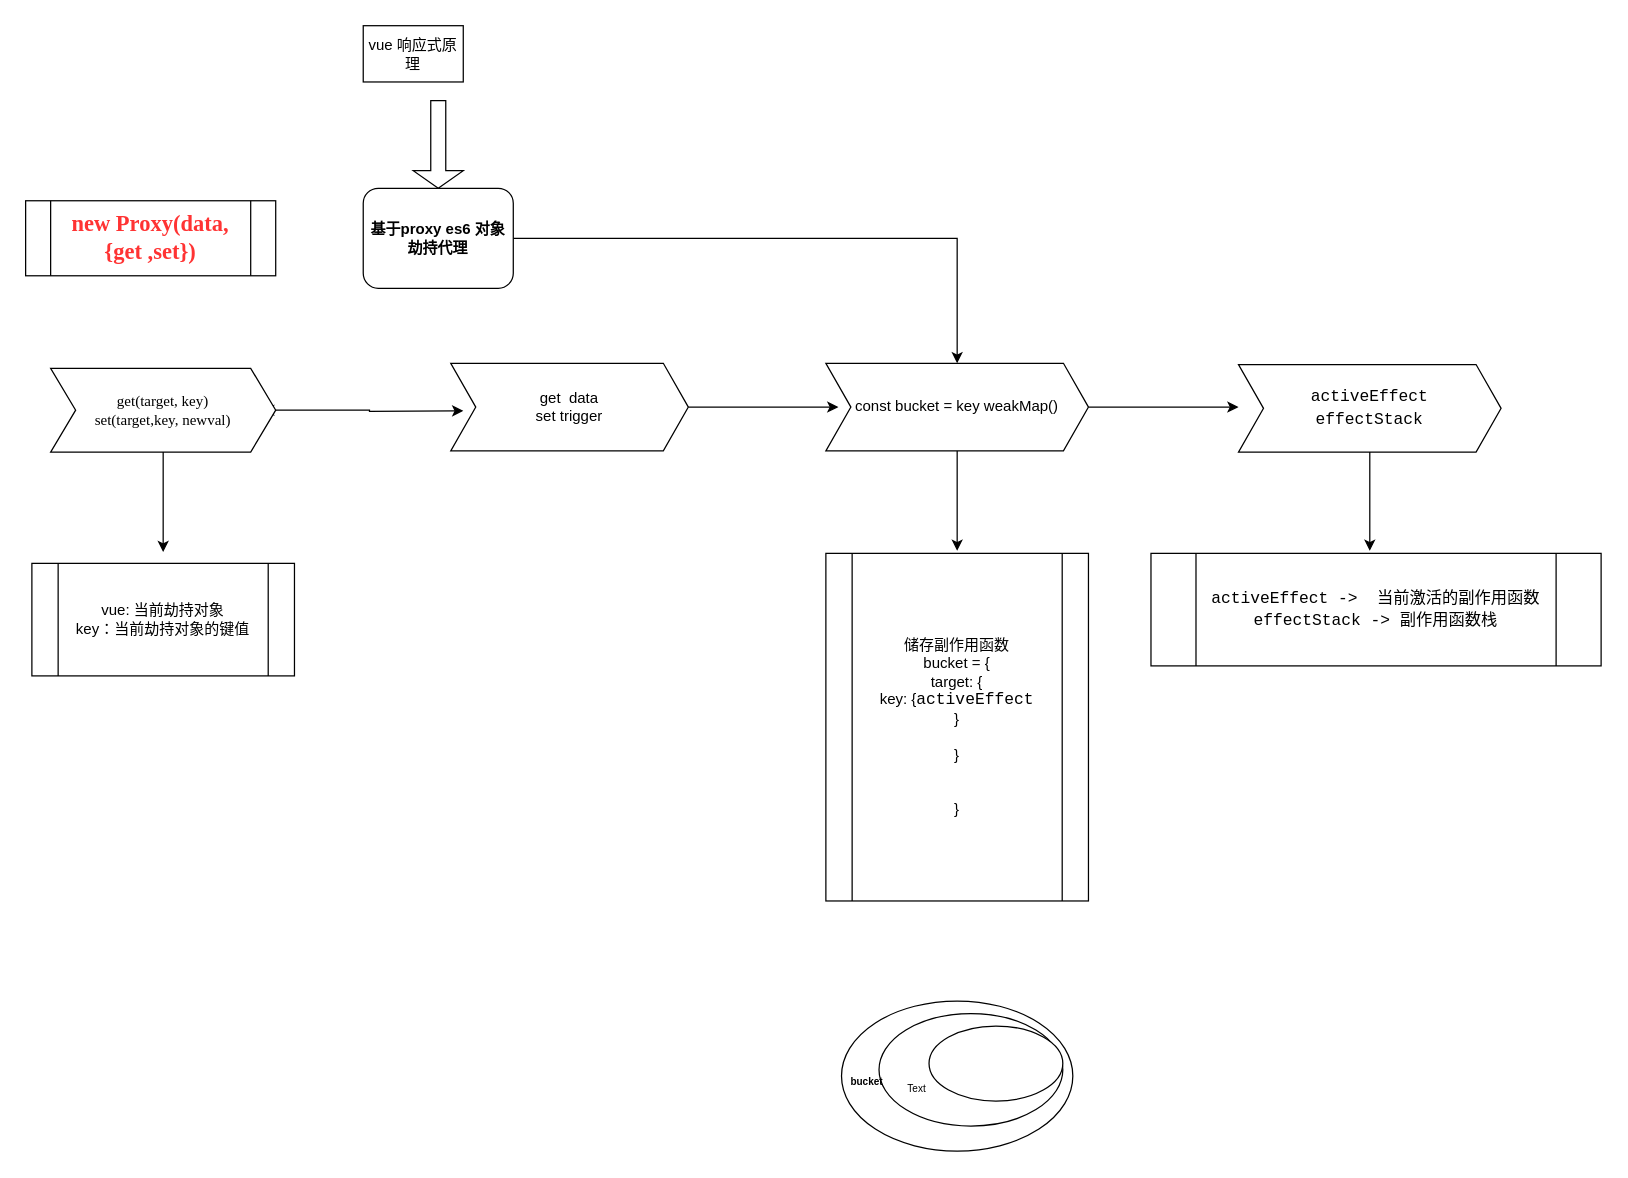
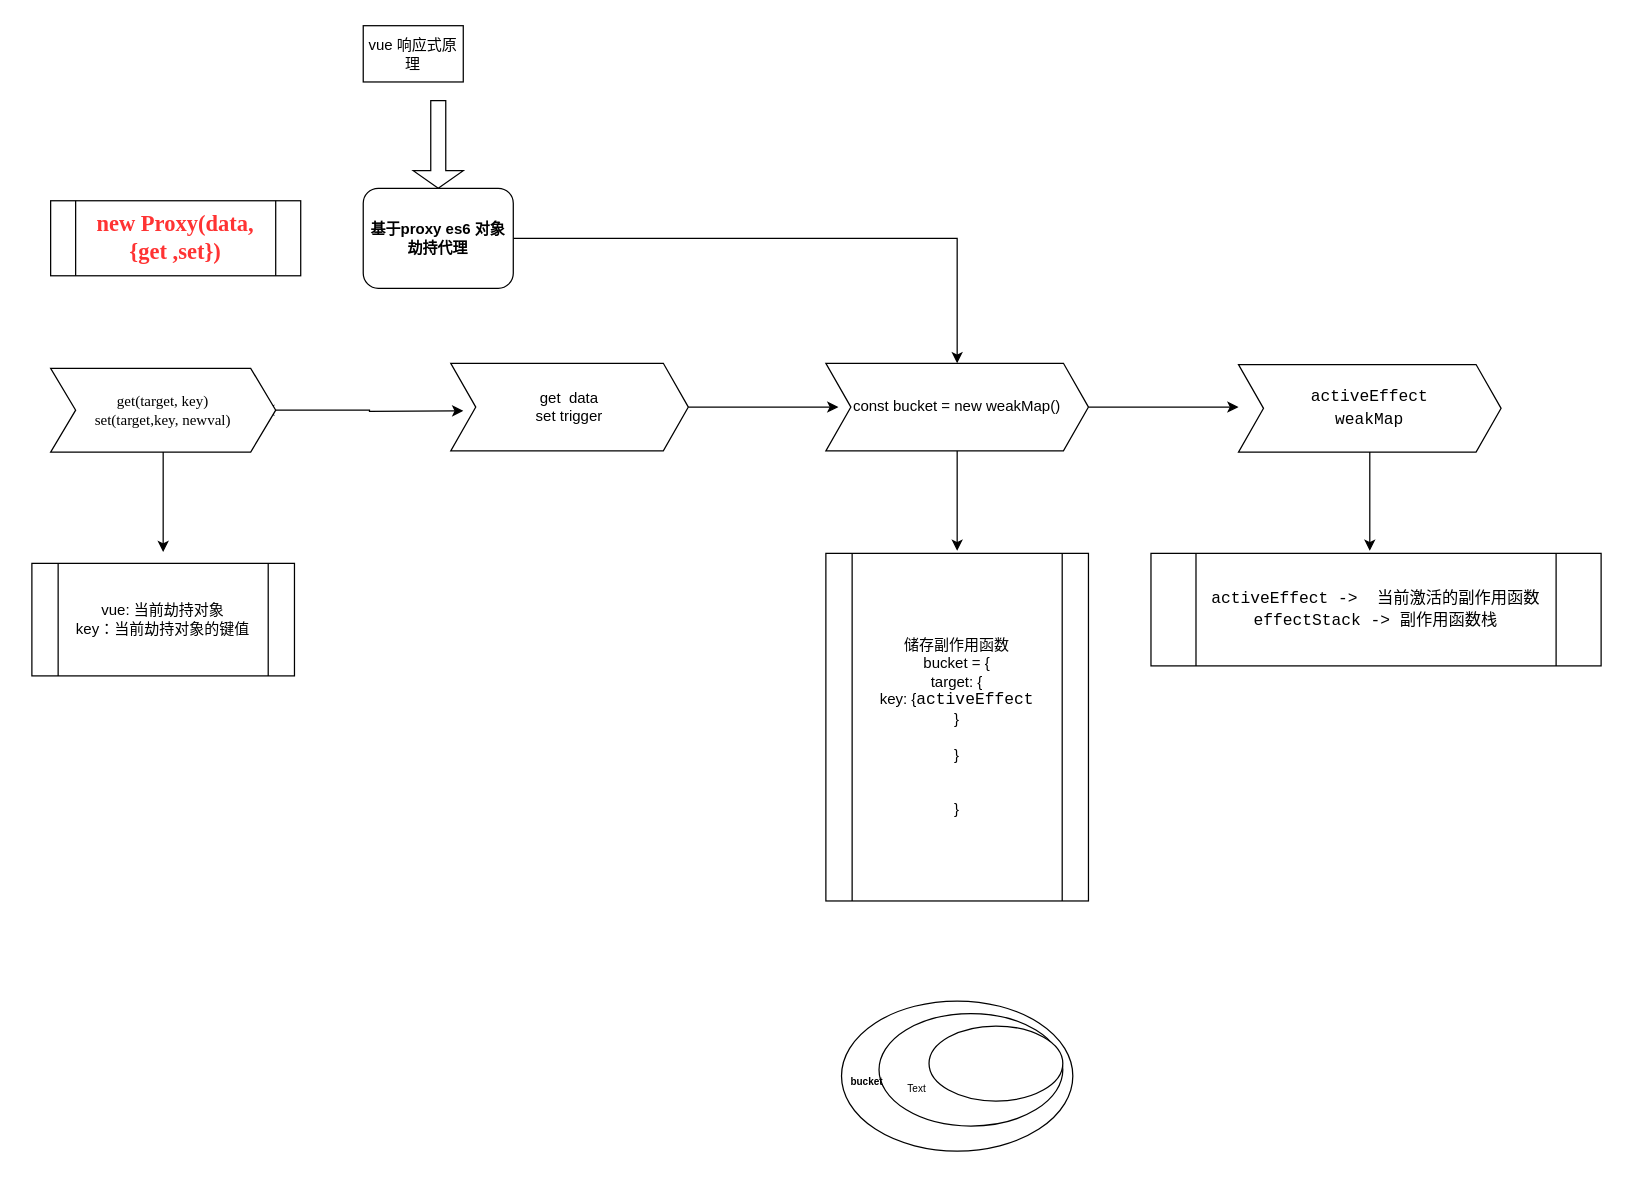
(151, 238) -> (176, 238)
(957, 407) -> (957, 407)
(1369, 408) -> (1369, 408)
